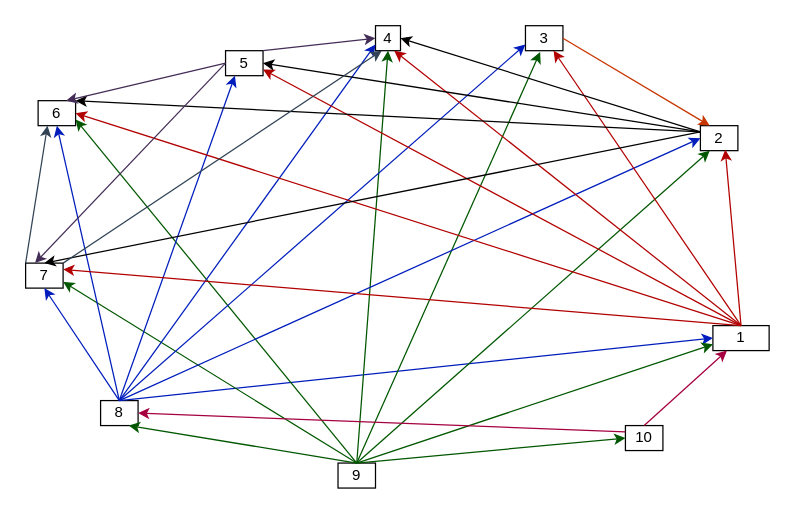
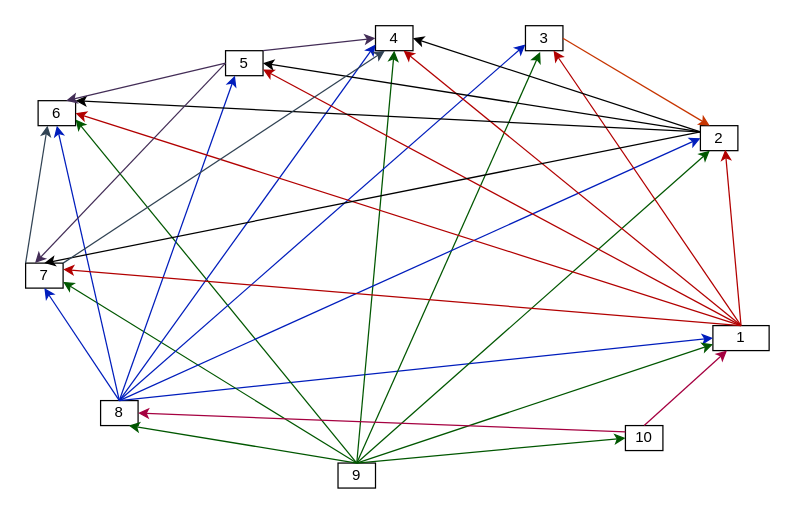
(388, 38) -> (394, 38)
